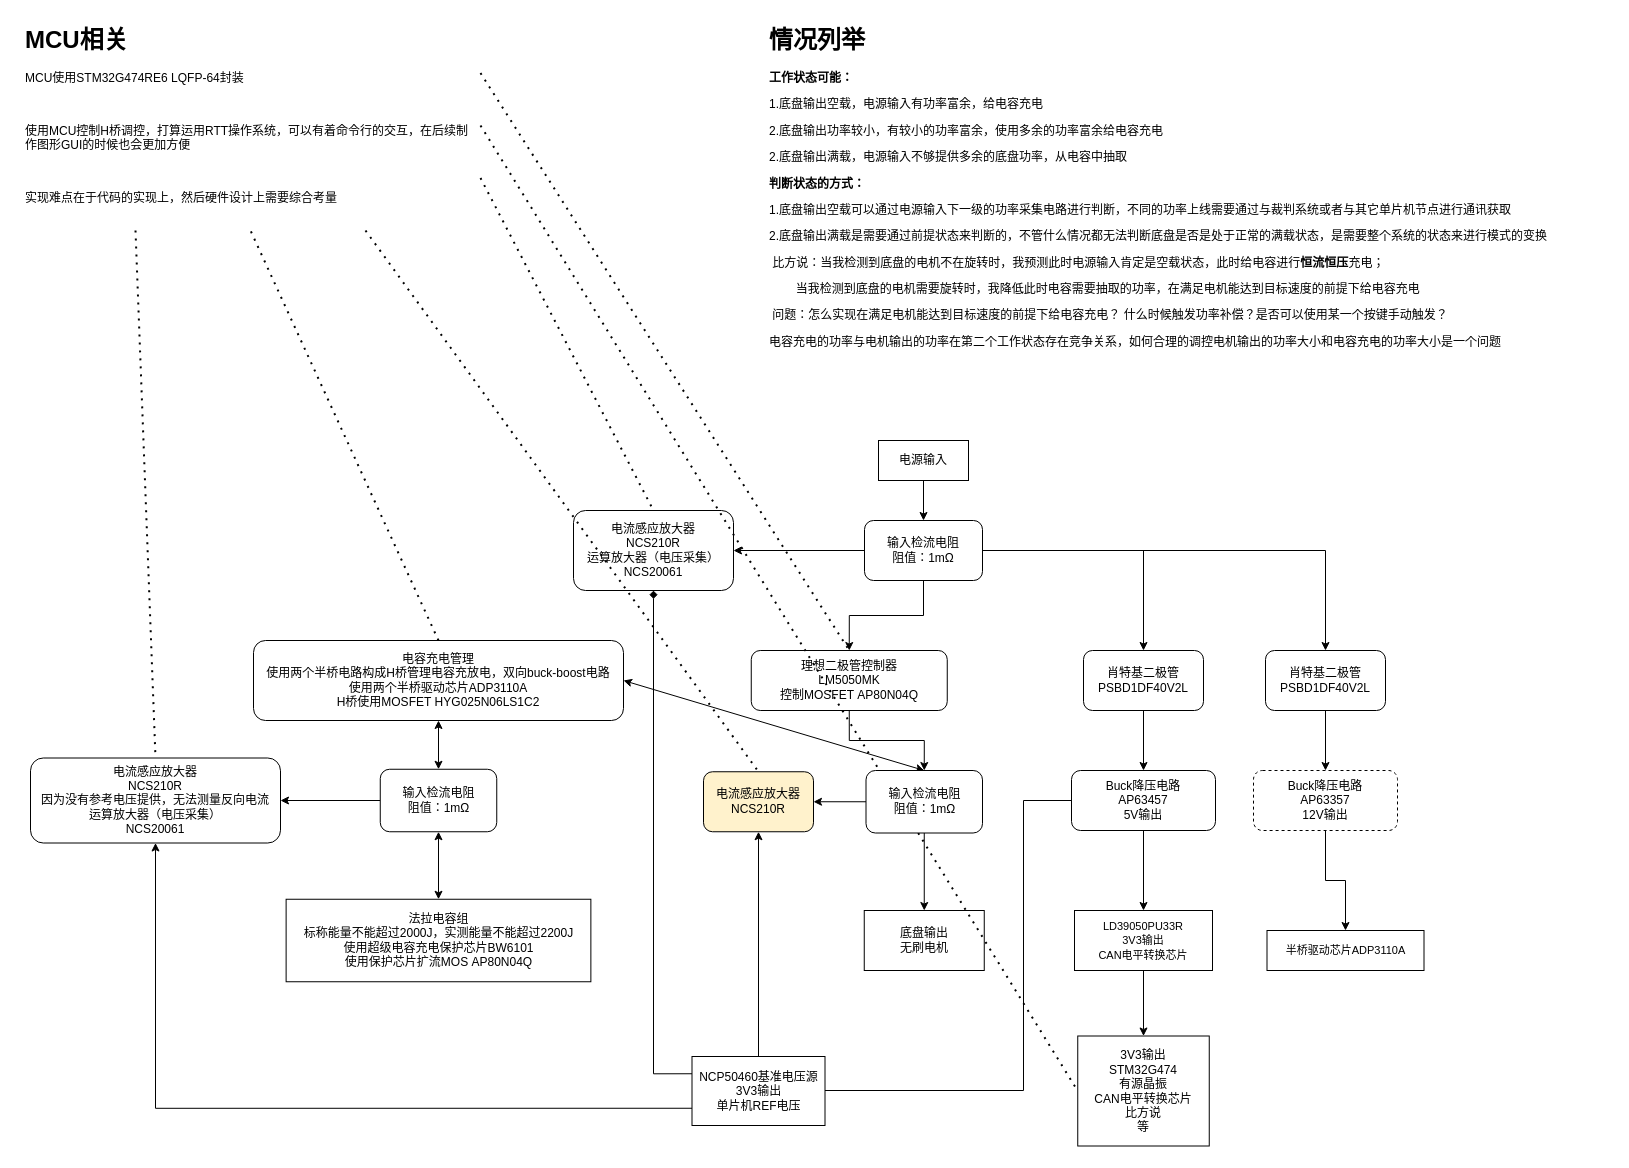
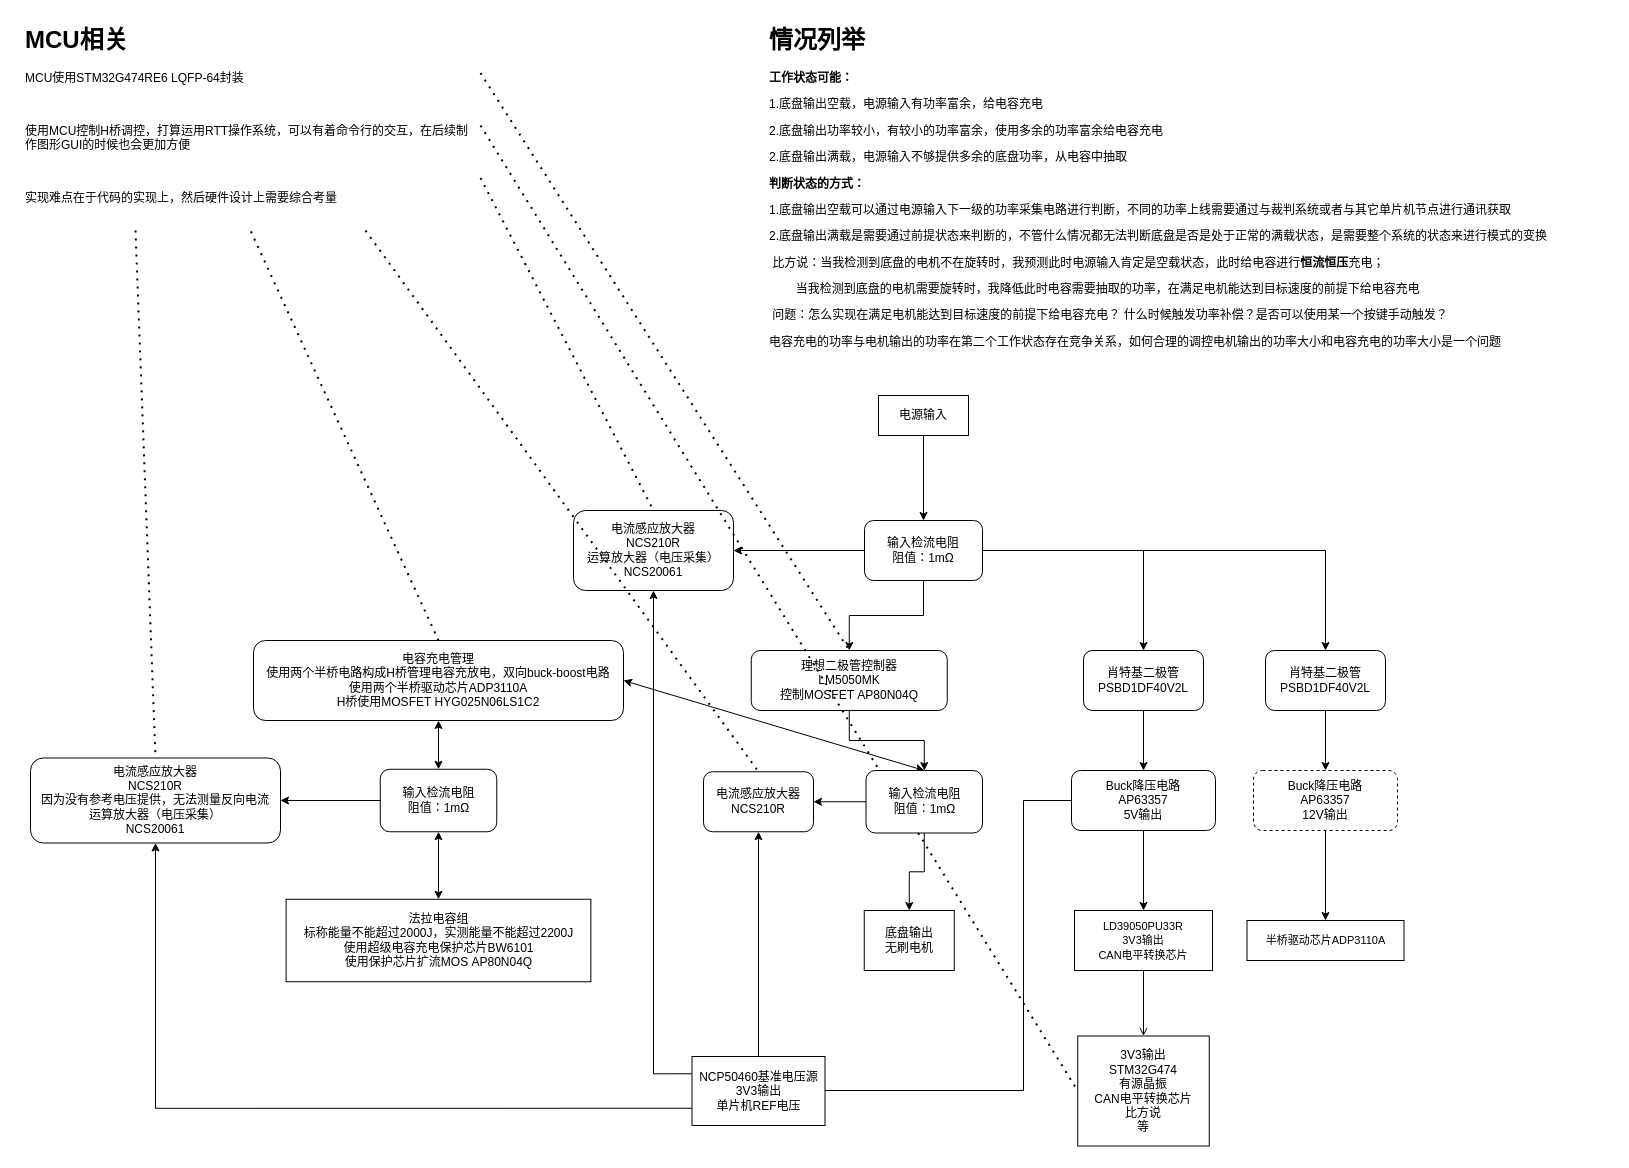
(924, 461) -> (924, 416)
(654, 599) -> (654, 599)
(1144, 801) -> (1144, 801)
(759, 802) -> (759, 802)
(924, 941) -> (909, 941)
(1346, 951) -> (1326, 941)
(1144, 1028) -> (1144, 1029)
